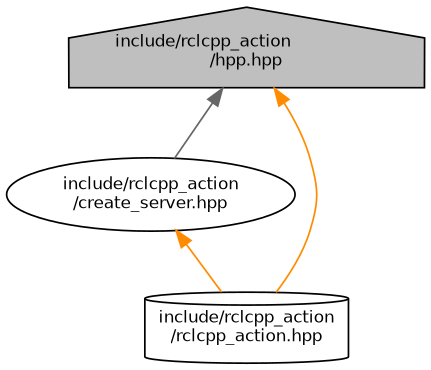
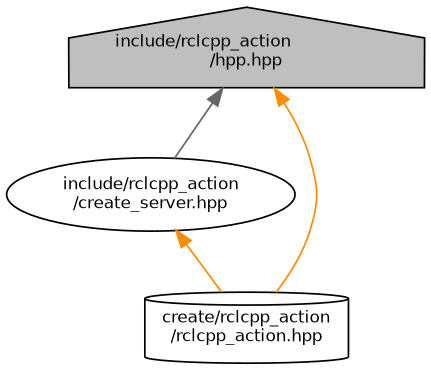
(247, 328) -> (247, 328)
